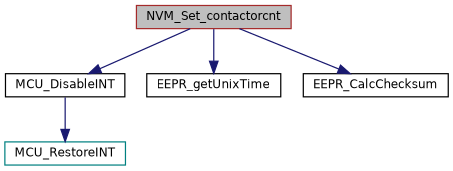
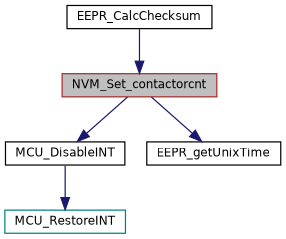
(289, 49) -> (139, 45)
